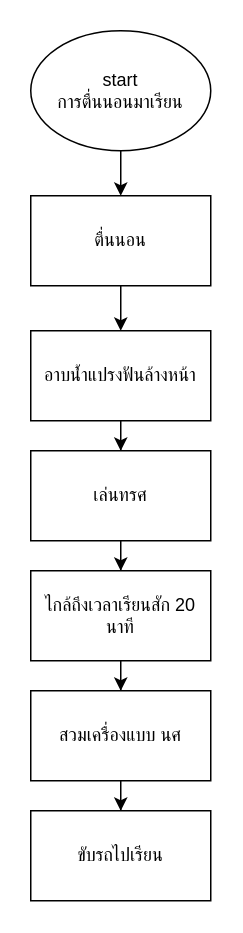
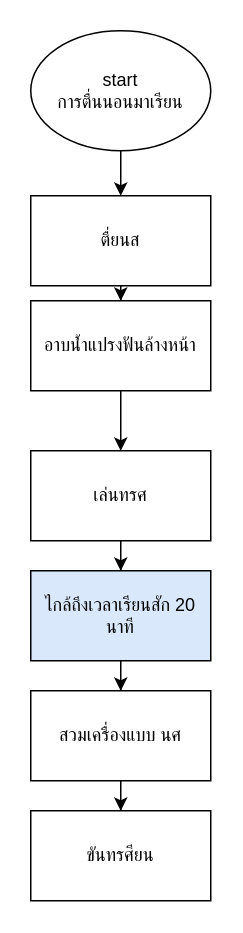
(121, 241) -> (121, 241)
(121, 376) -> (121, 346)
(121, 616) -> (121, 616)
(121, 856) -> (121, 856)
